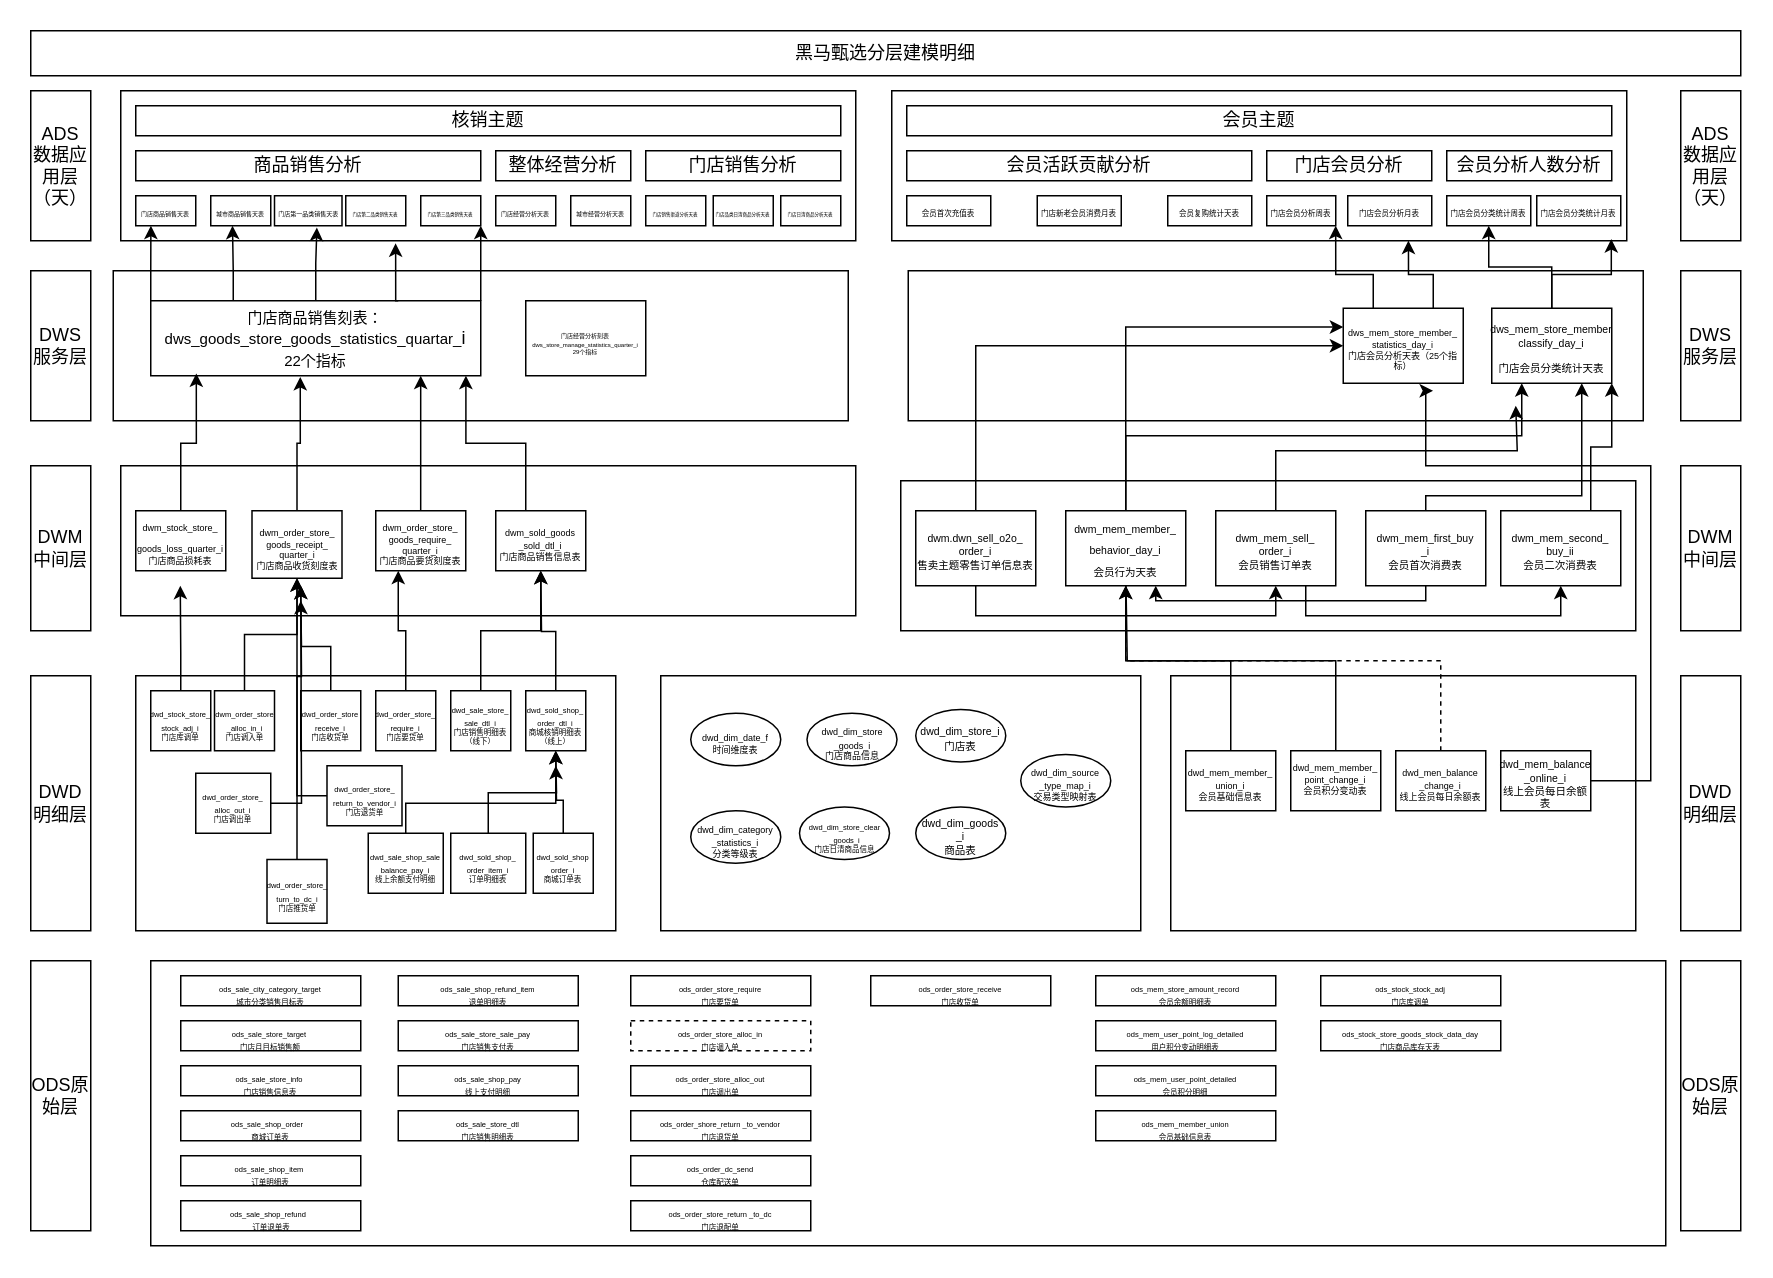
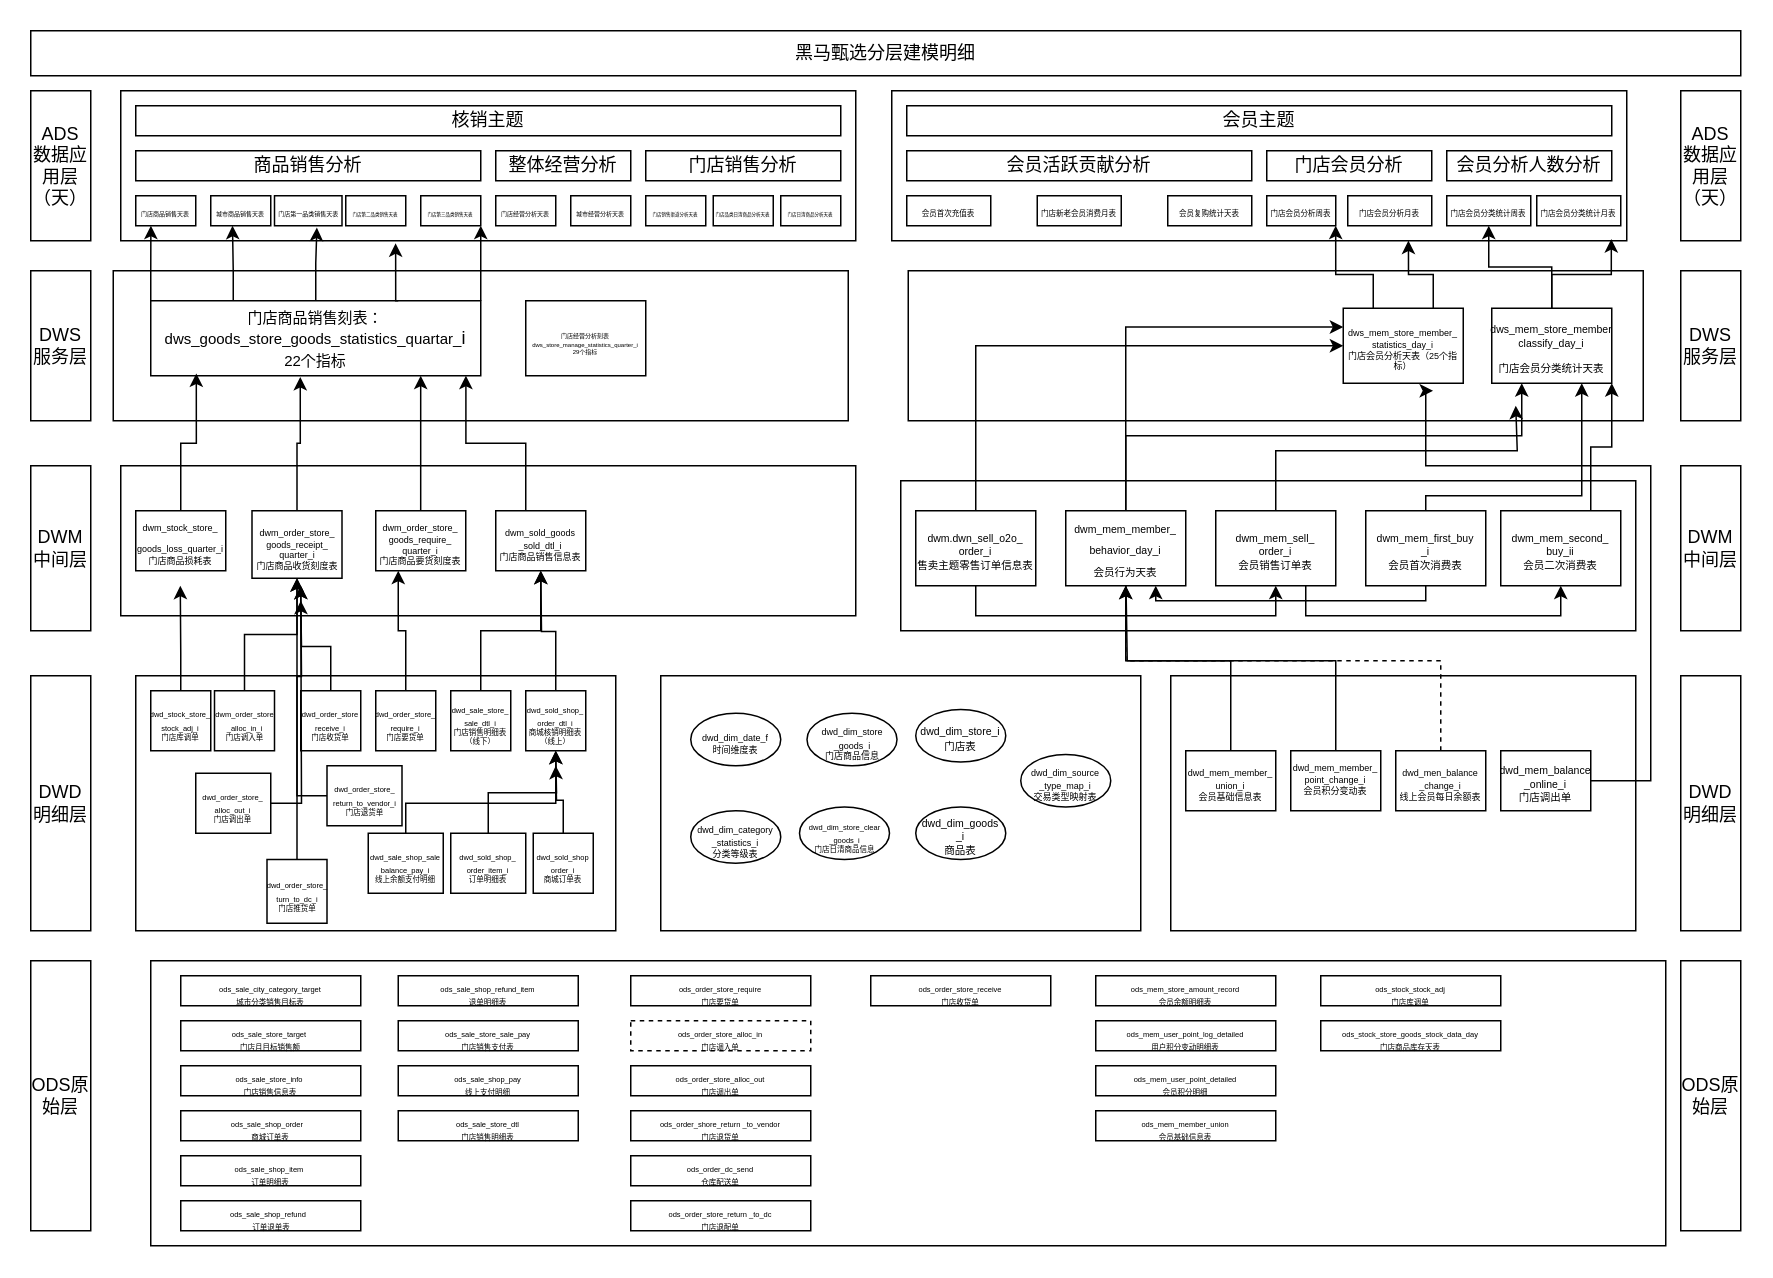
(1546, 781) -> (1546, 781)
